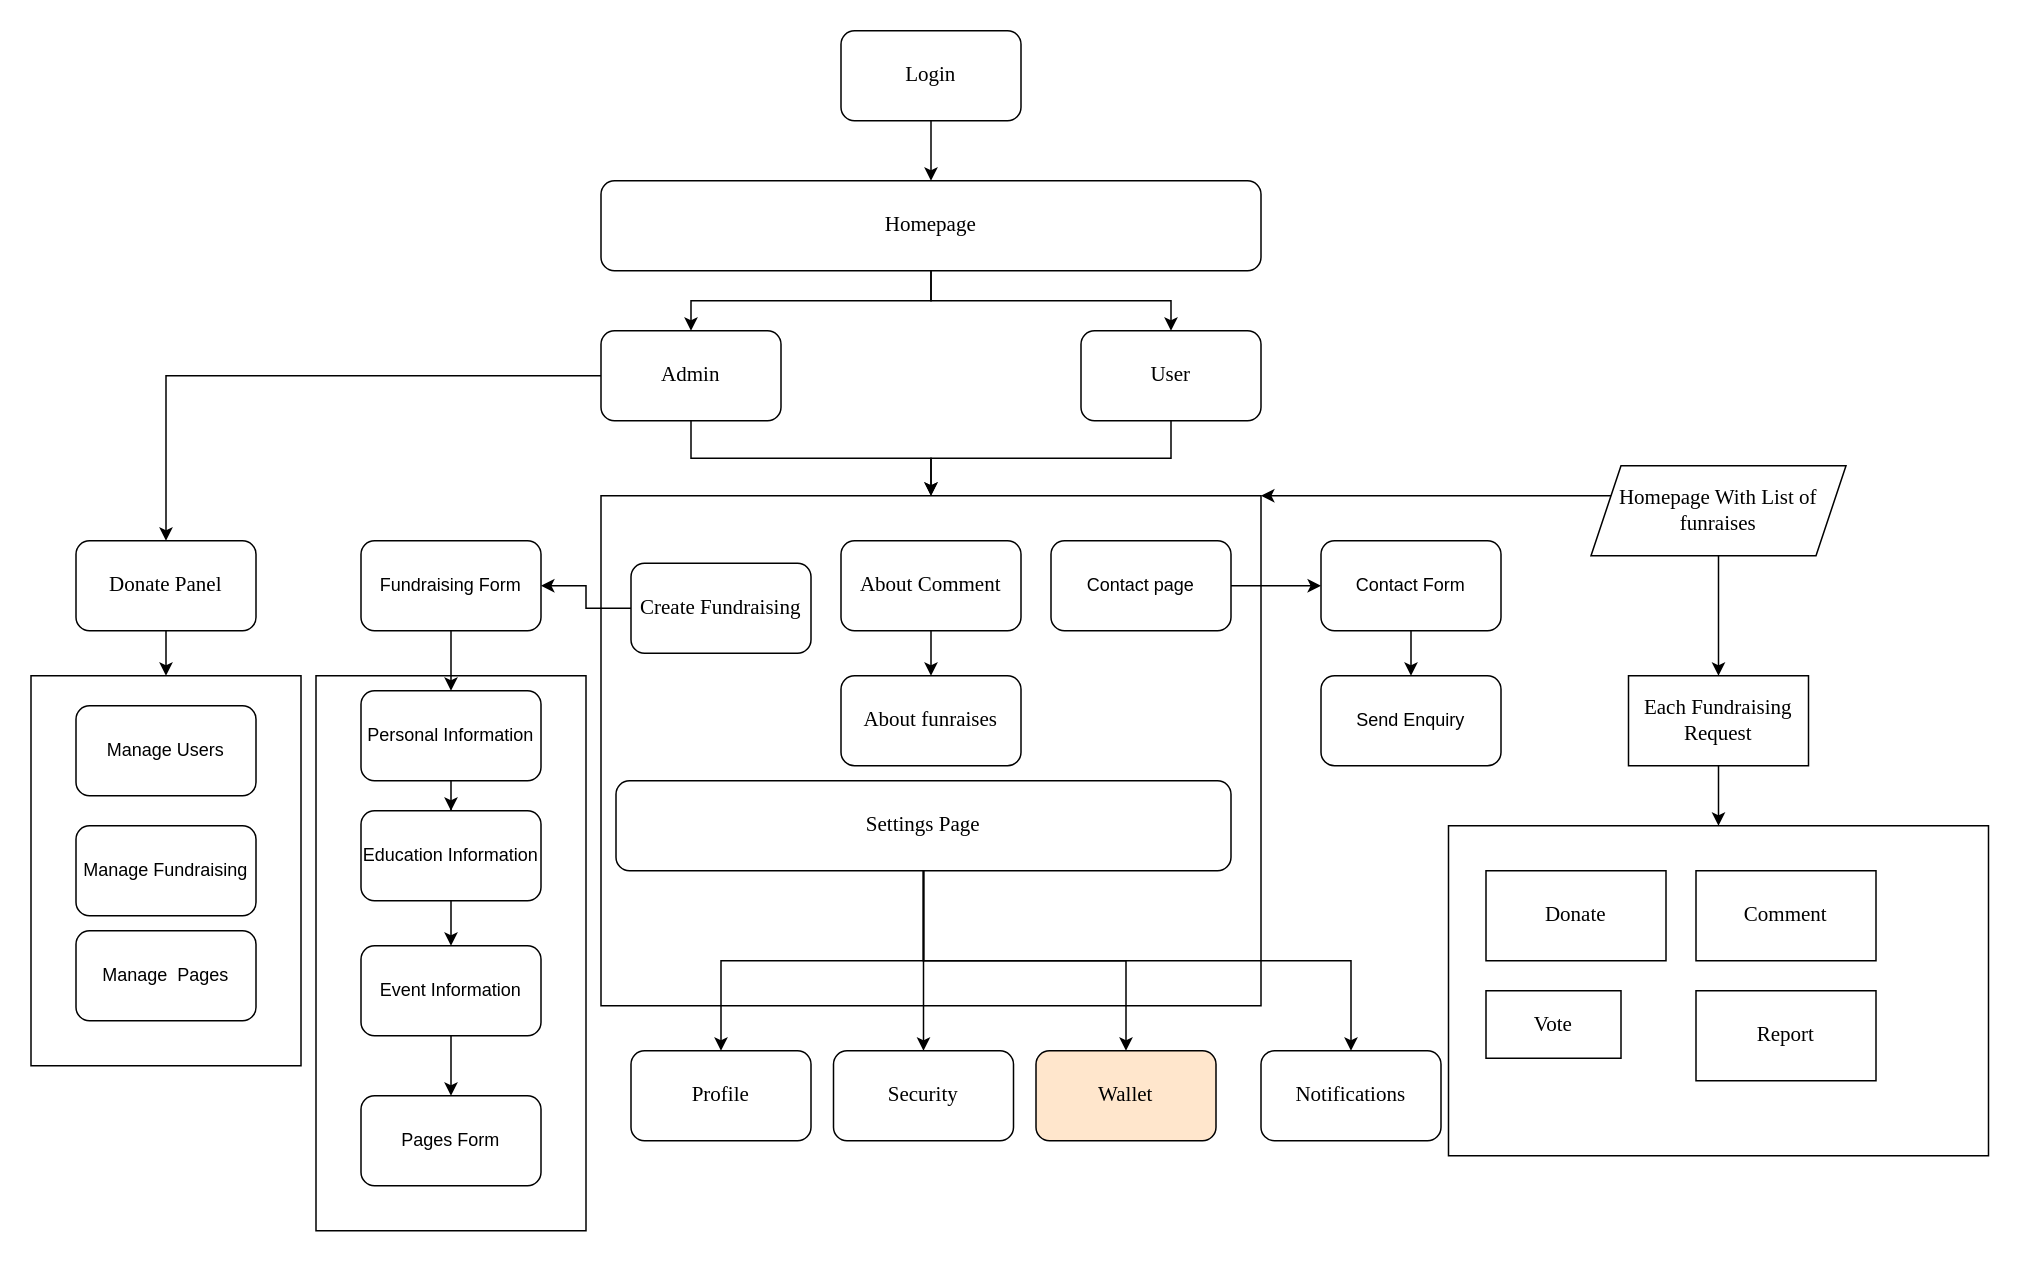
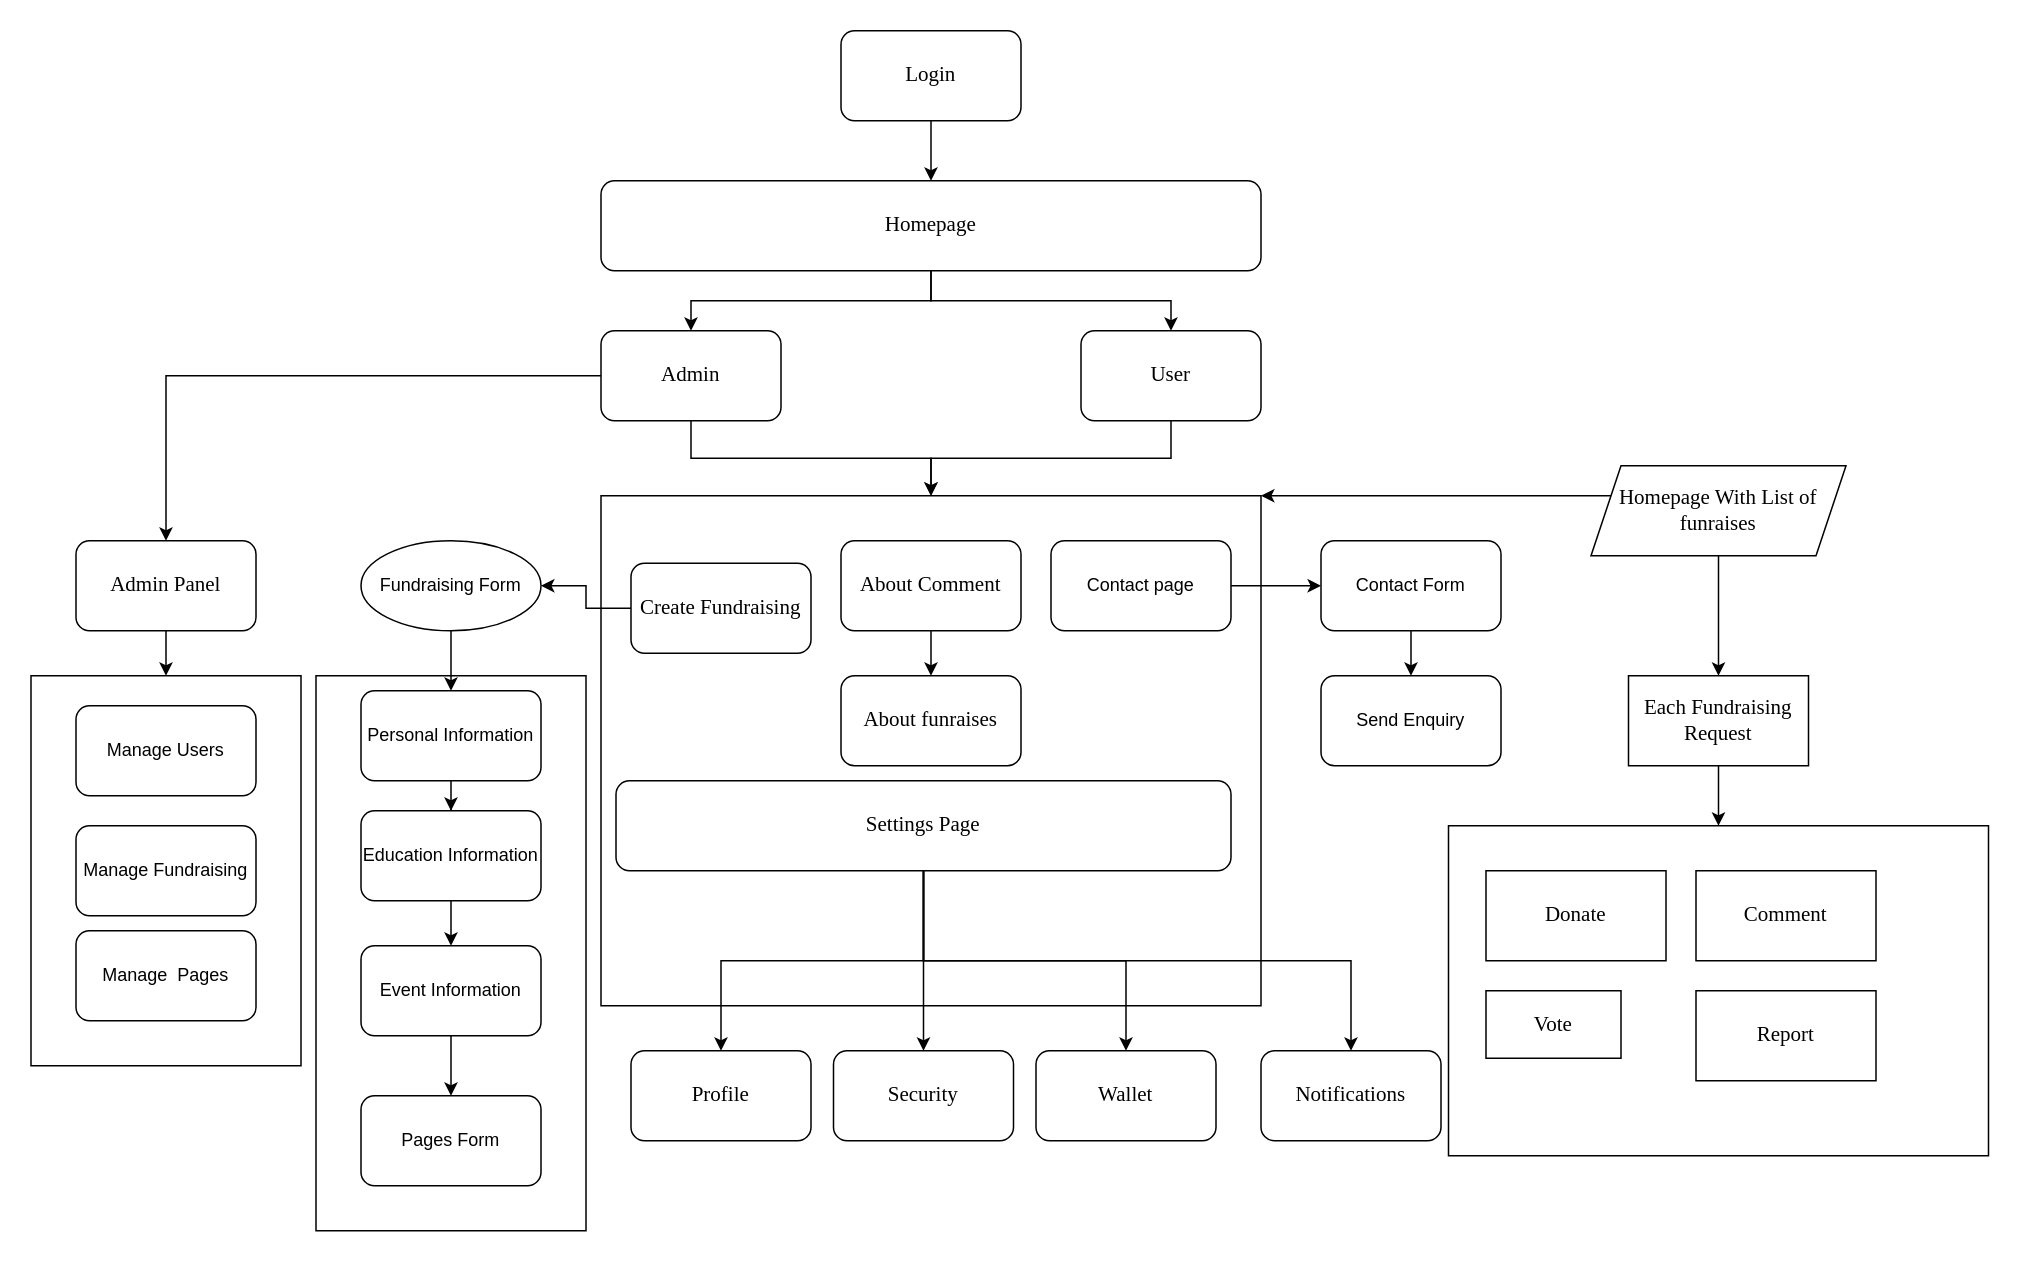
(166, 586) -> (166, 586)
(451, 586) -> (451, 586)
(1126, 1096) -> (1126, 1096)
